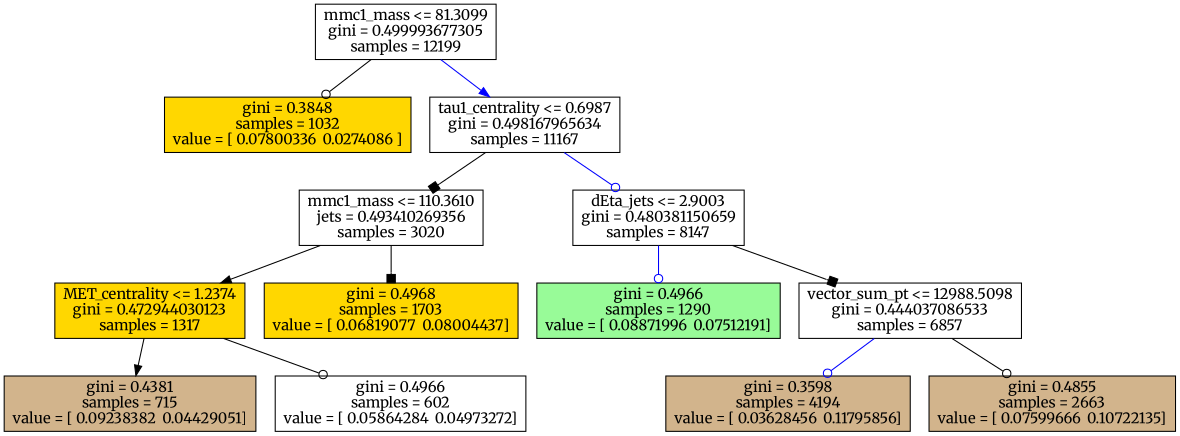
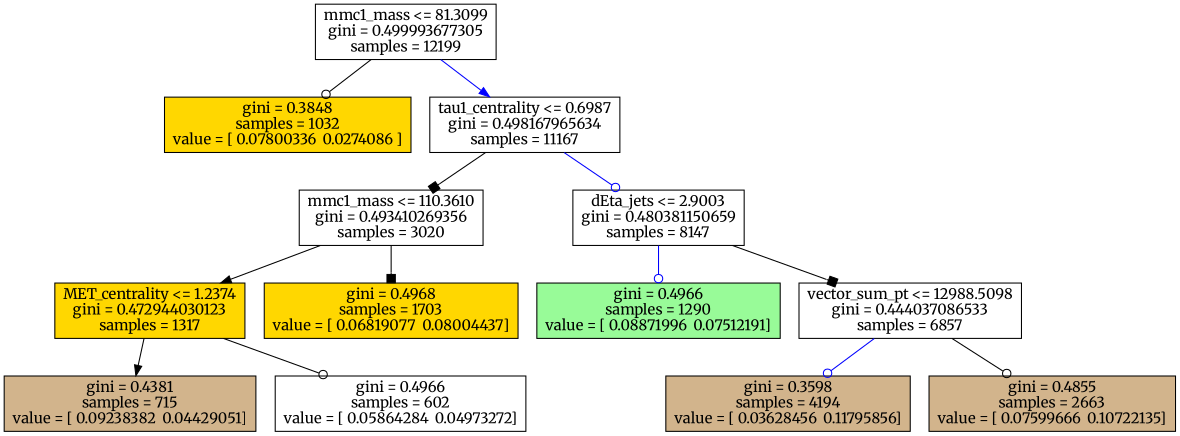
(391, 218) -> (391, 218)
